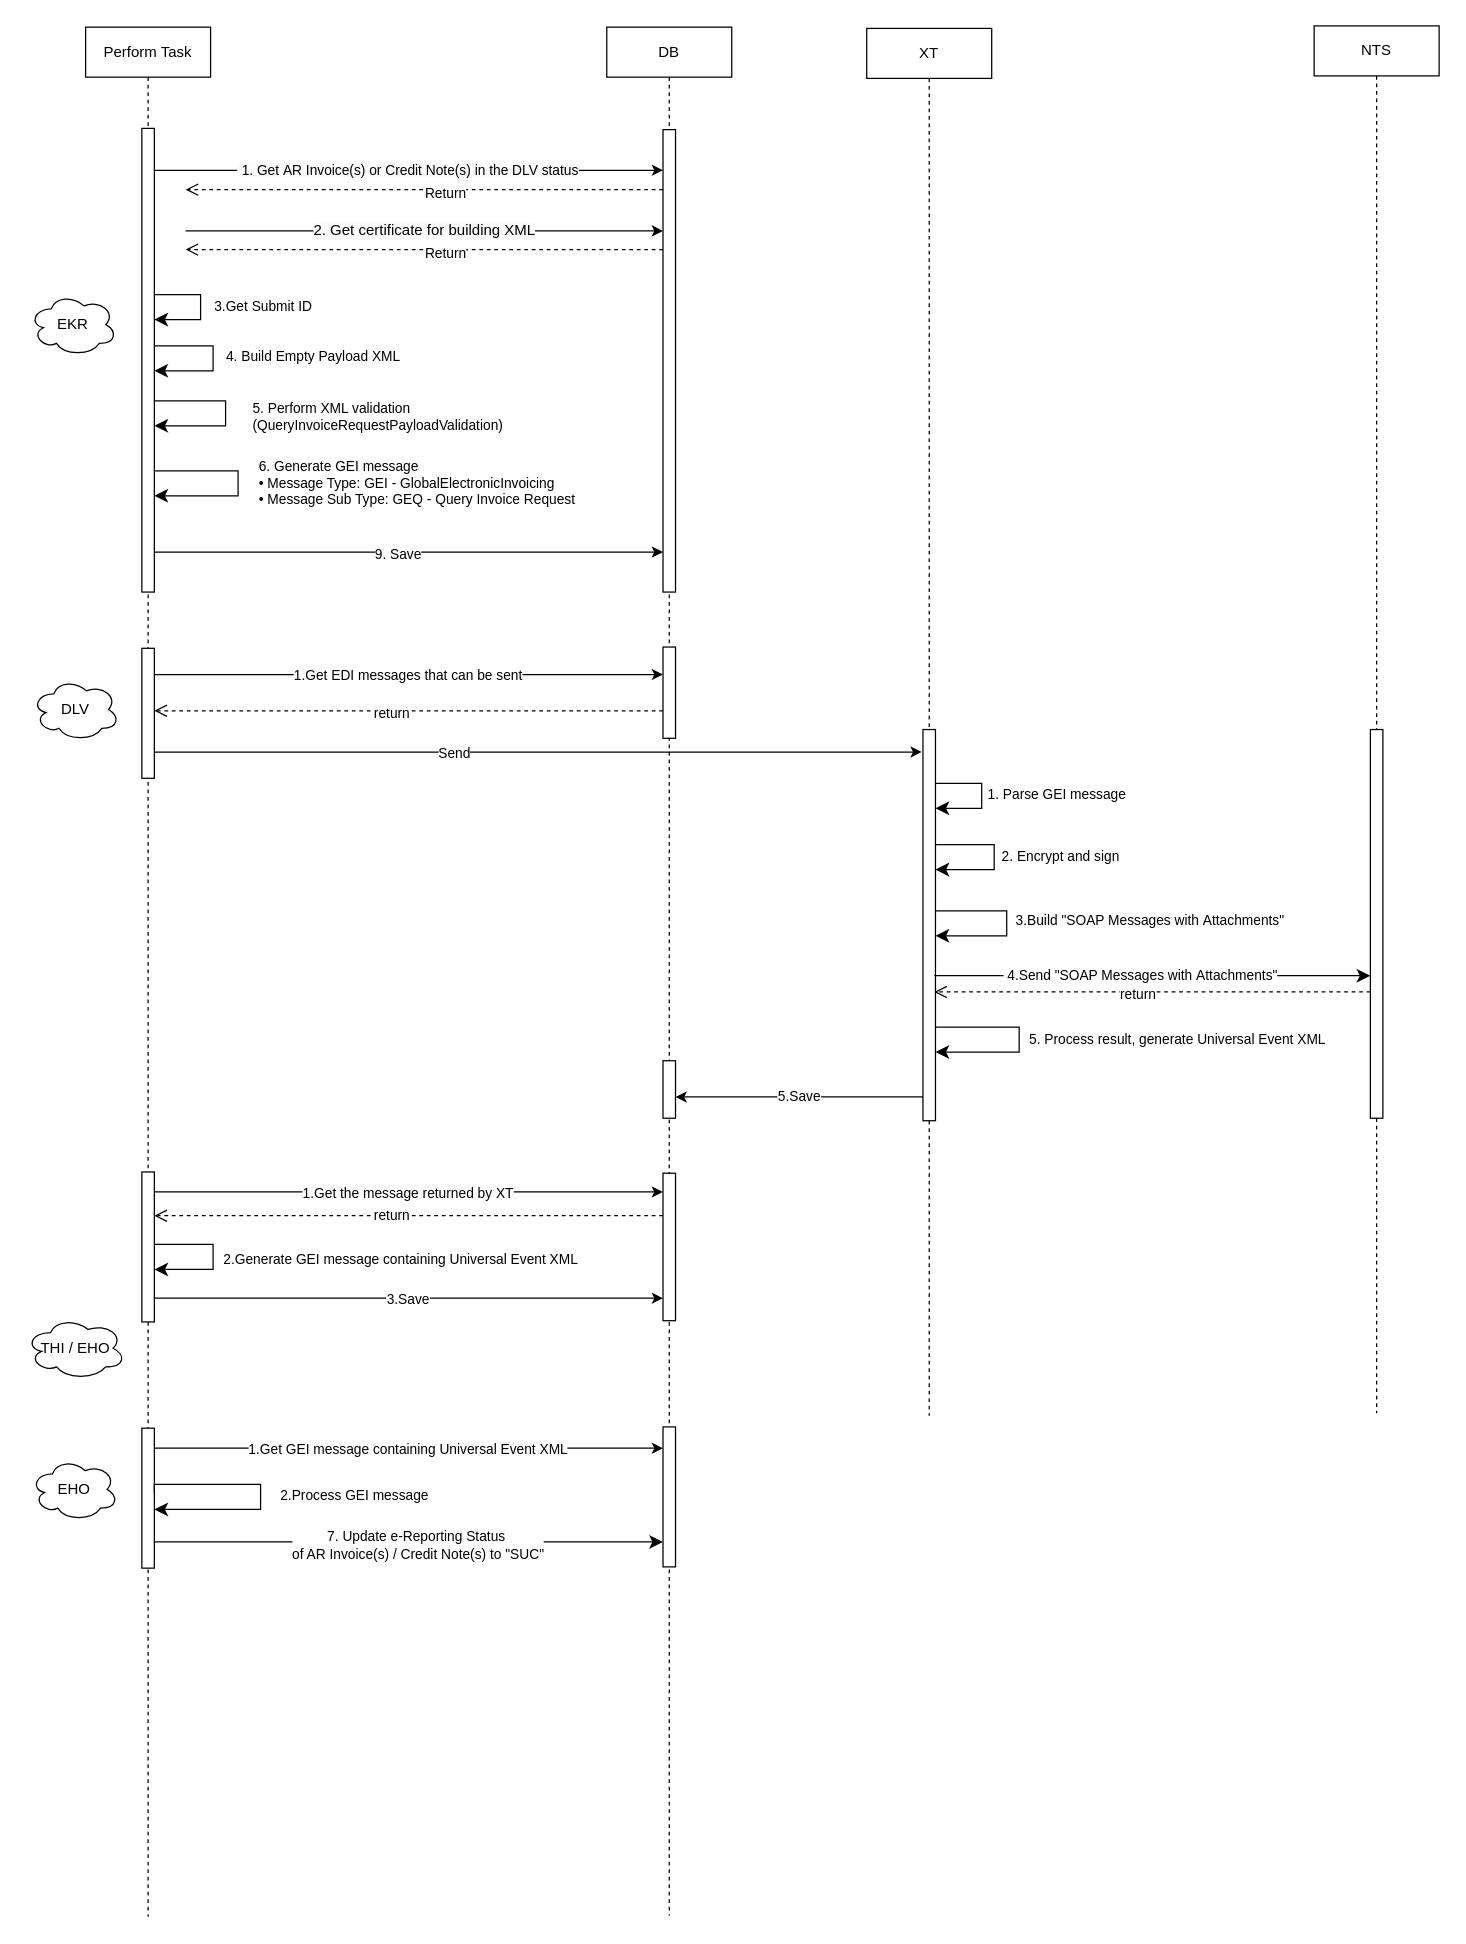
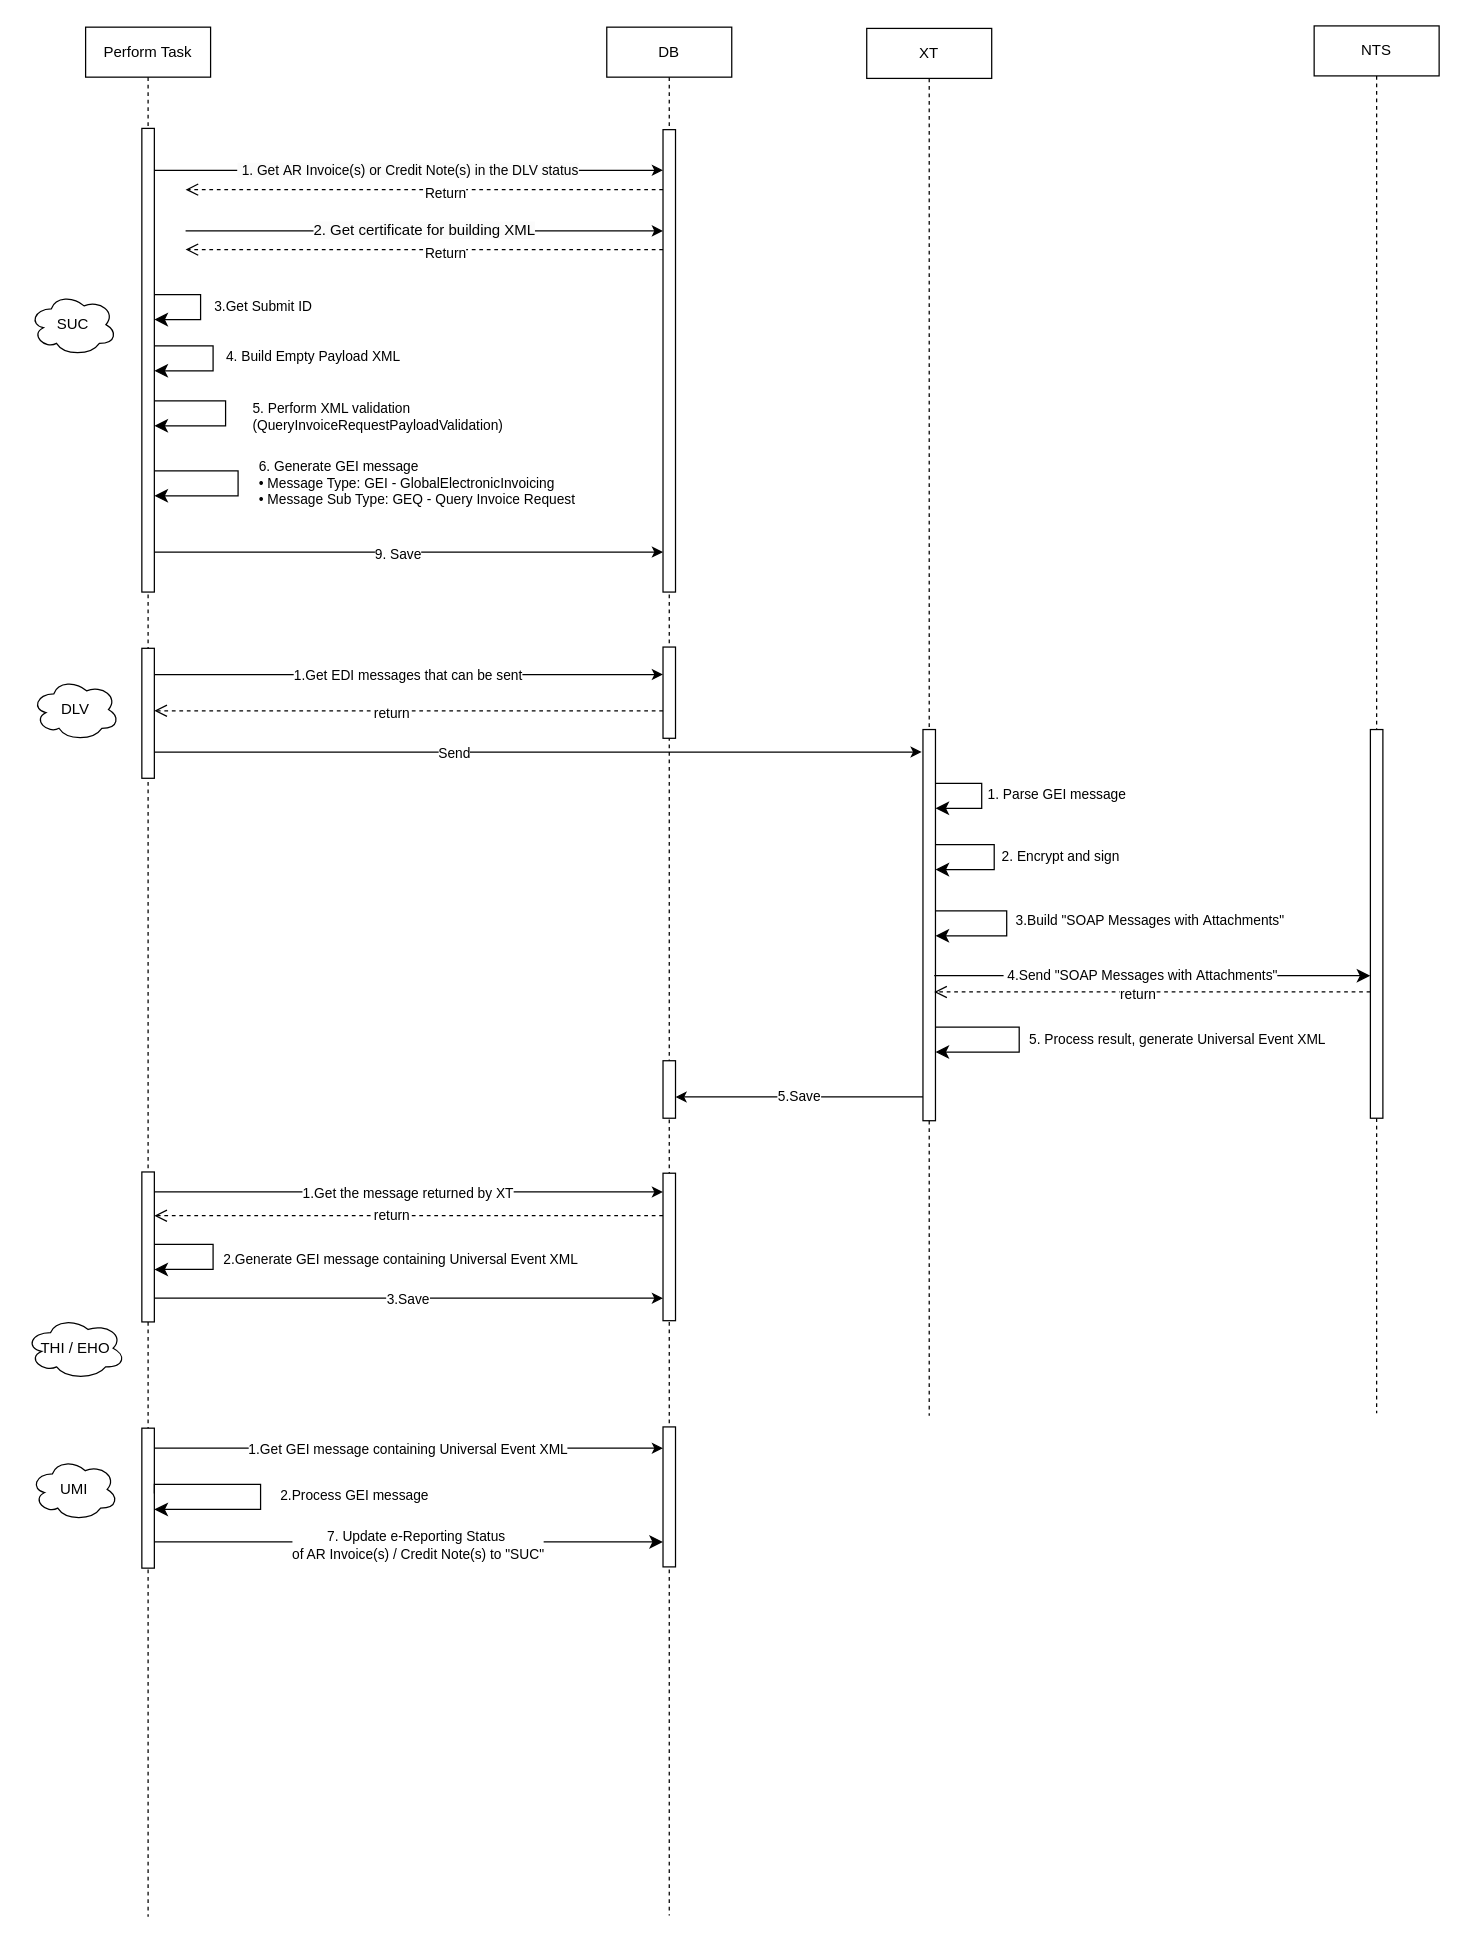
(73, 324) -> (73, 324)
(74, 1489) -> (74, 1489)
